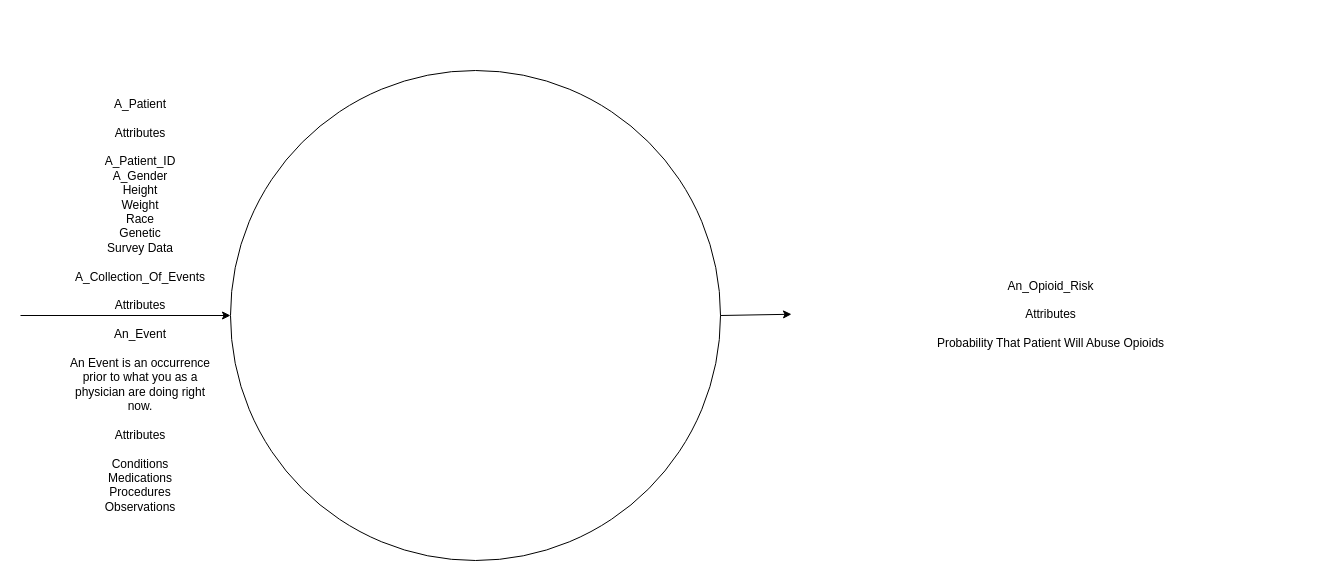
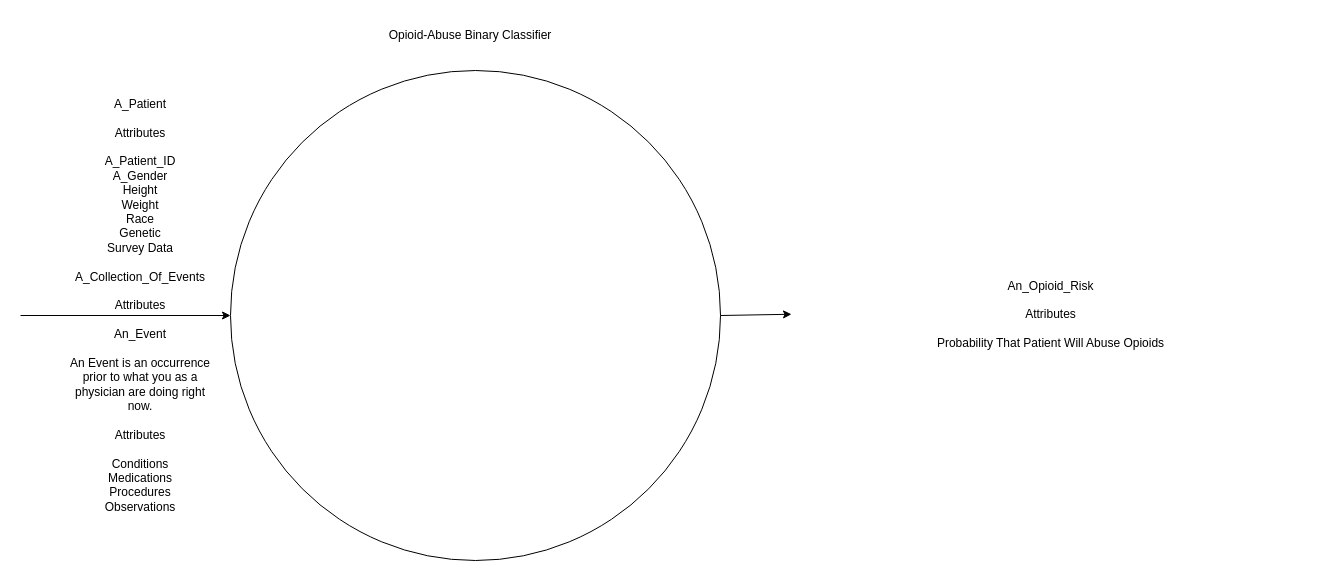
none -> (471, 36)
